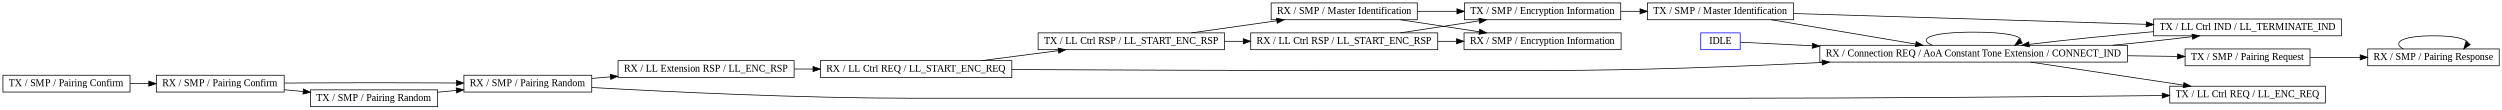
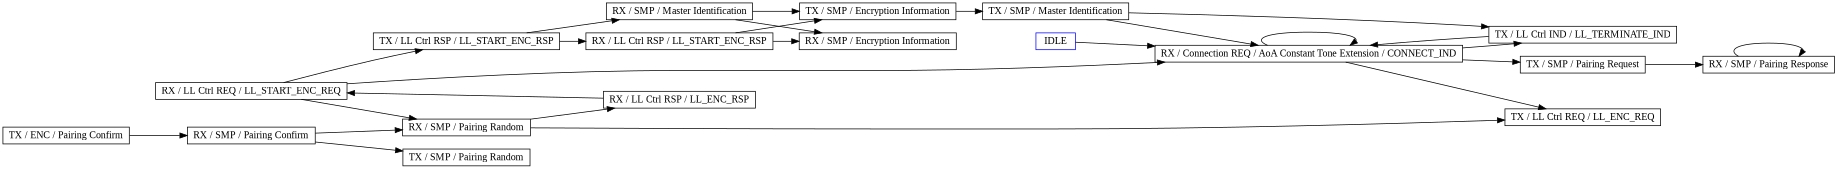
(706, 69) -> (679, 100)
(66, 84) -> (66, 136)
(447, 91) -> (355, 109)
